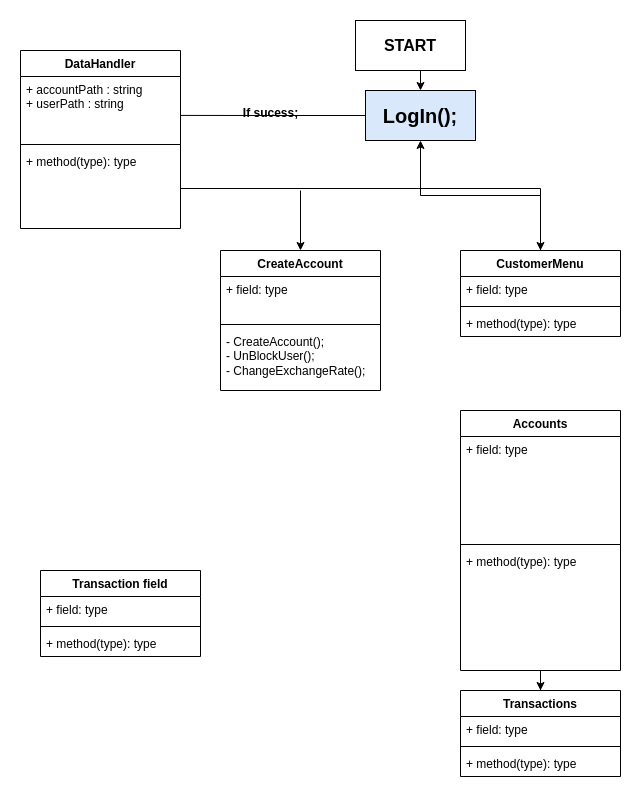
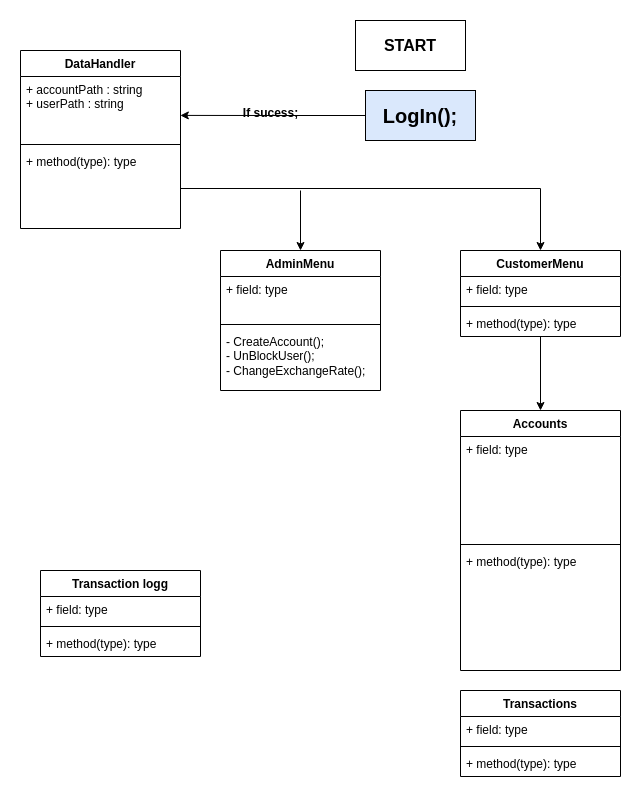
(421, 76) -> none
(186, 115) -> (188, 115)
(456, 196) -> (541, 371)
(301, 265) -> (301, 265)
(121, 585) -> (121, 585)
(541, 684) -> none
